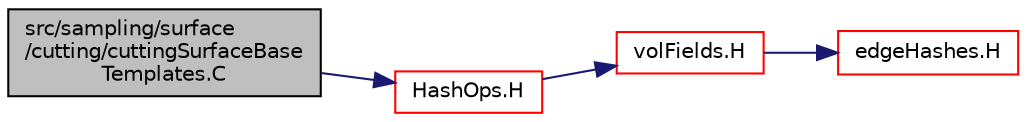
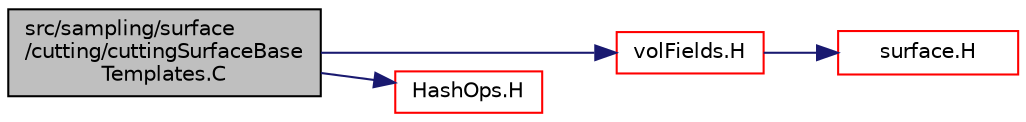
(928, 53) -> (928, 53)
(569, 74) -> (458, 53)
